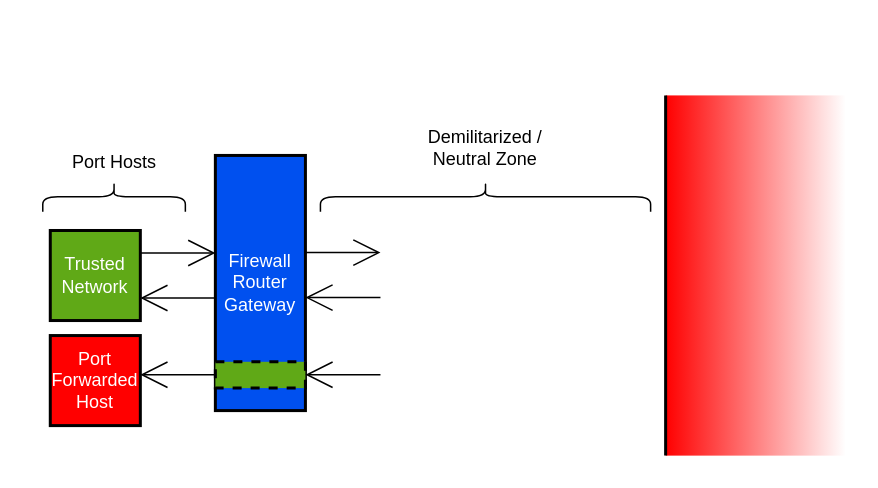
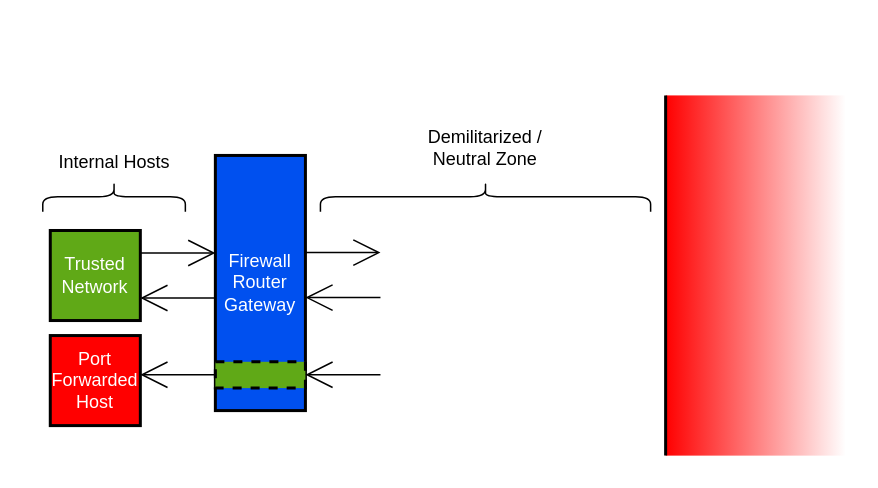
(115, 163) -> (115, 163)
